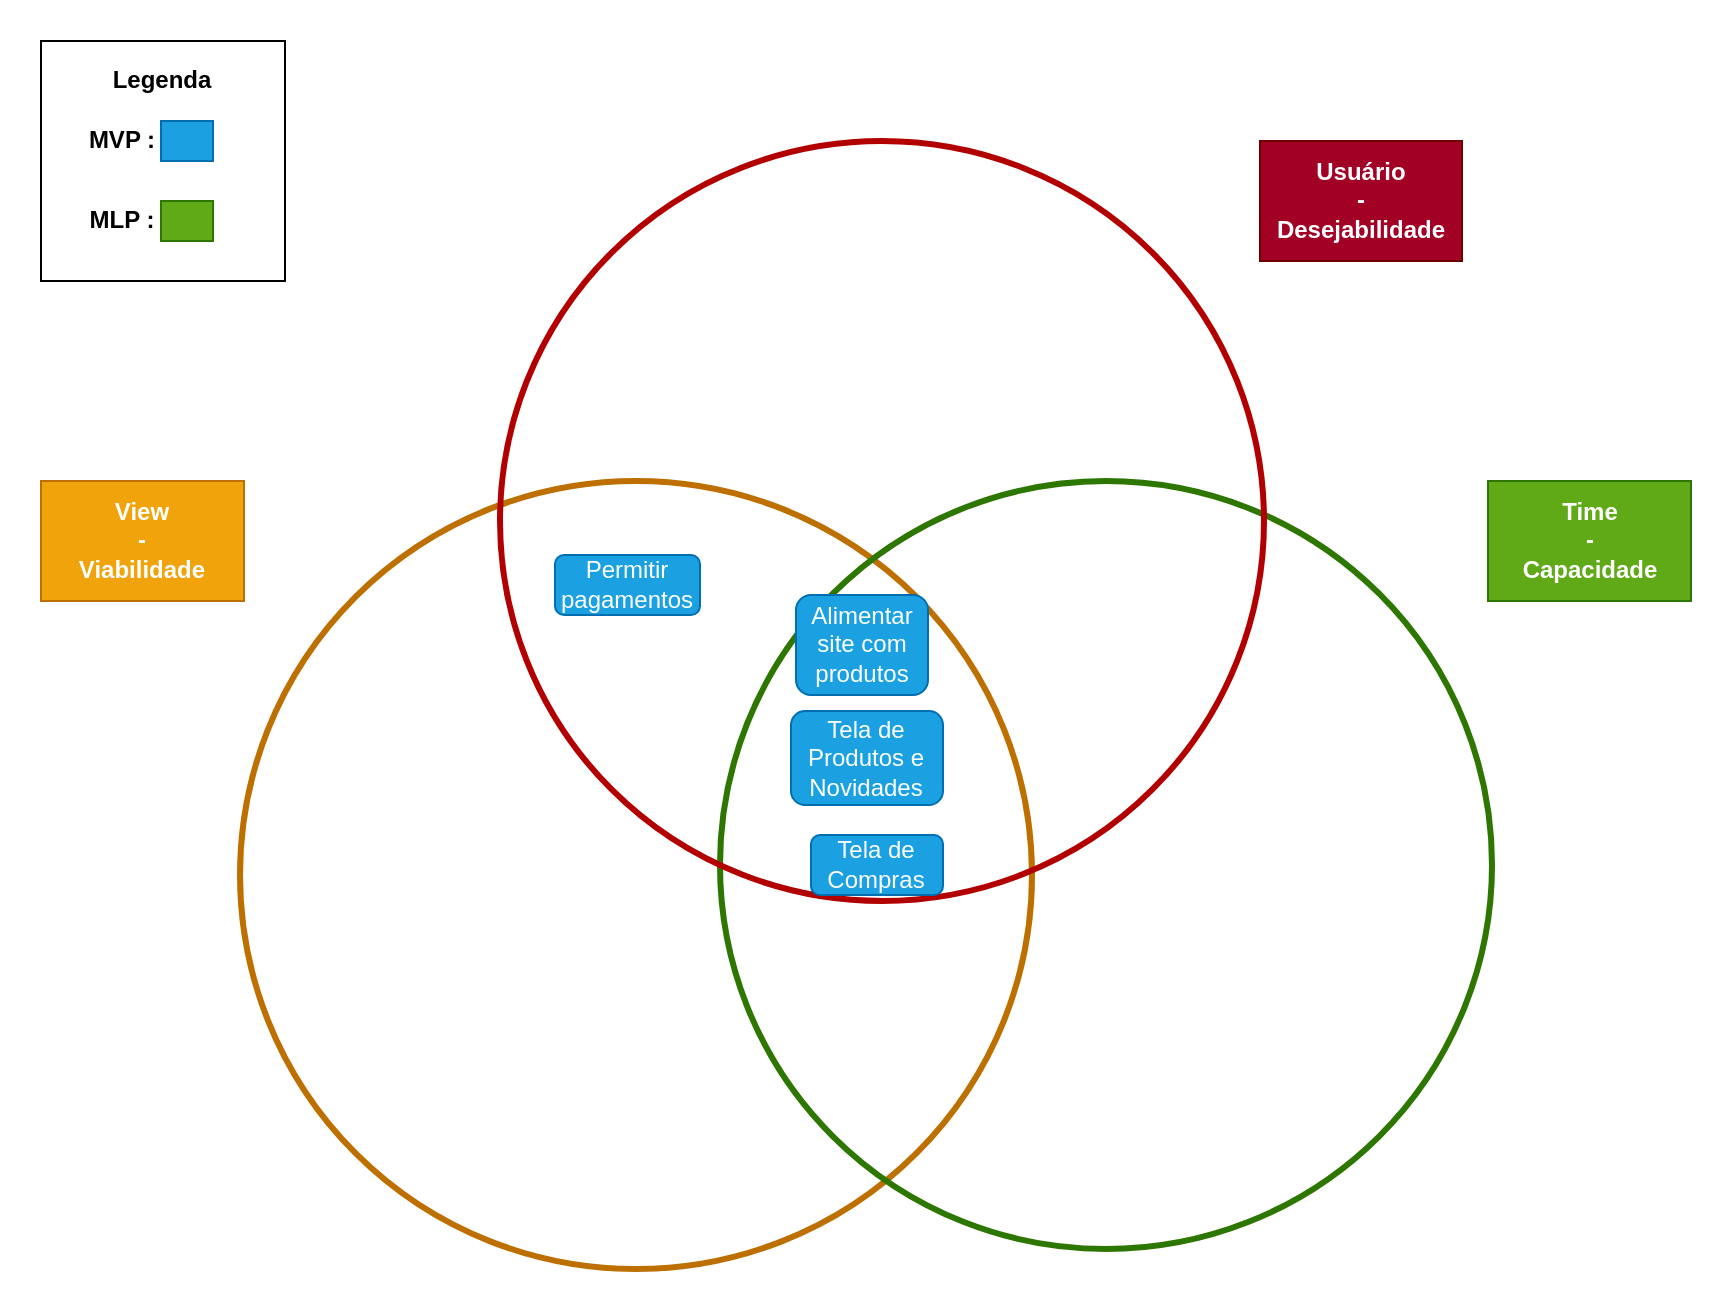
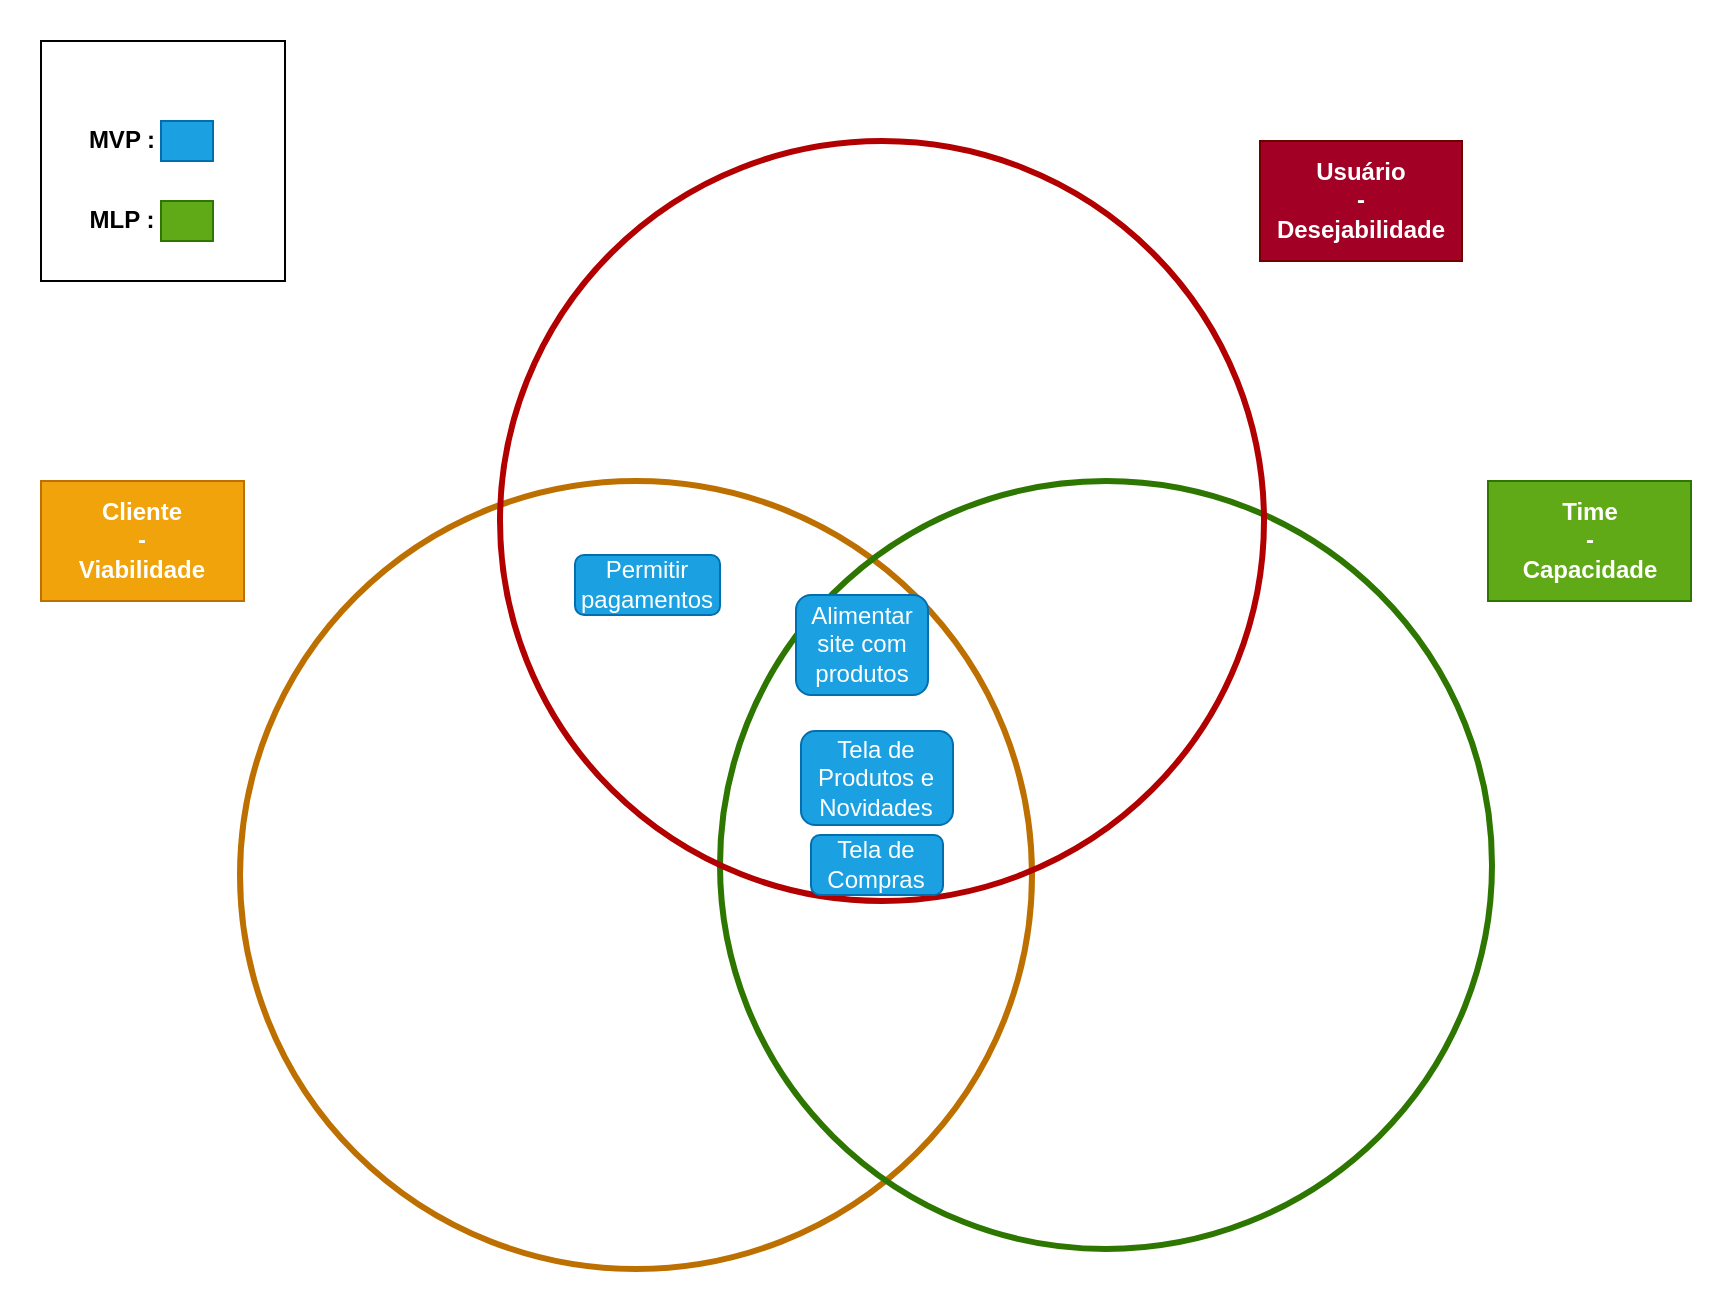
(163, 81) -> none
(143, 541) -> (143, 541)
(628, 585) -> (648, 585)
(867, 758) -> (877, 778)
